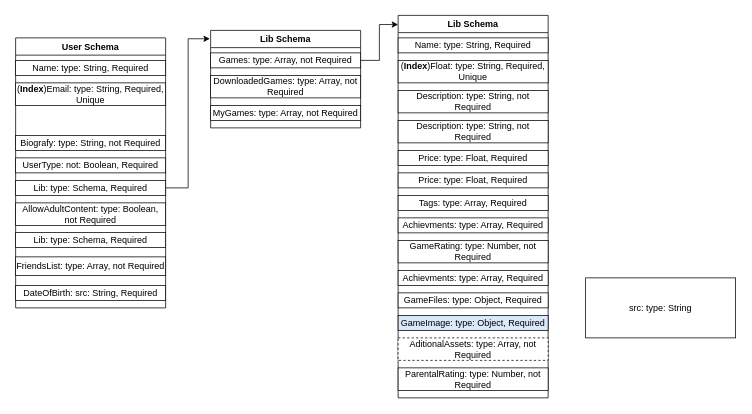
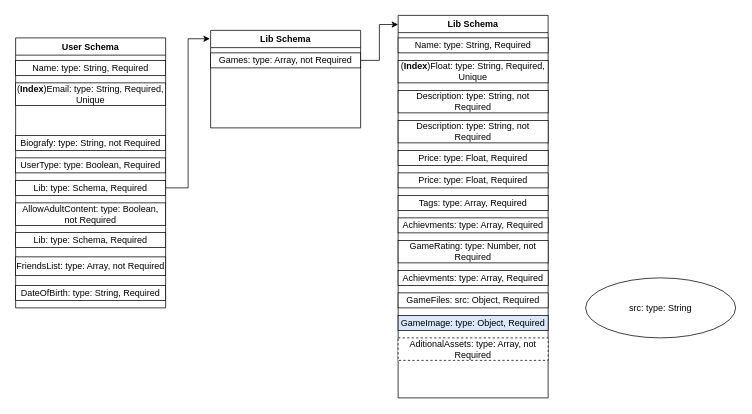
(285, 87) -> none
(285, 113) -> none
(90, 165) -> (90, 165)
(90, 293) -> (90, 293)
(473, 300) -> (473, 300)
(660, 308) -> (660, 308)
(473, 379) -> none
